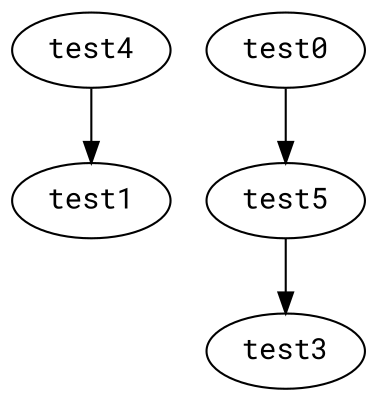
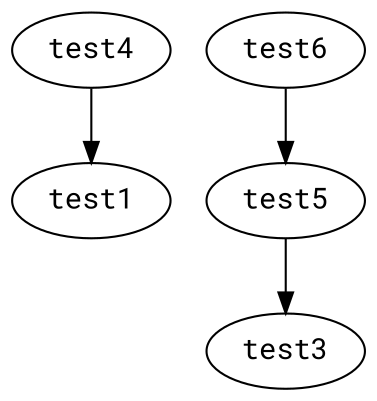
(286, 50) -> (286, 50)
